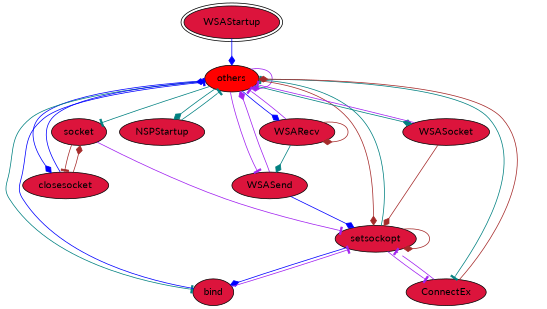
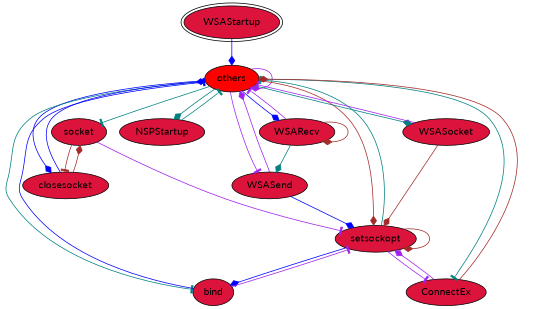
(418, 267) -> (418, 267)
